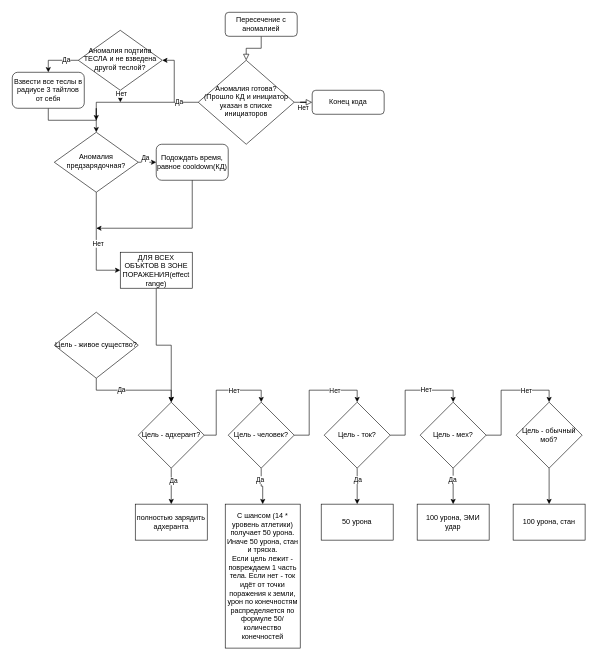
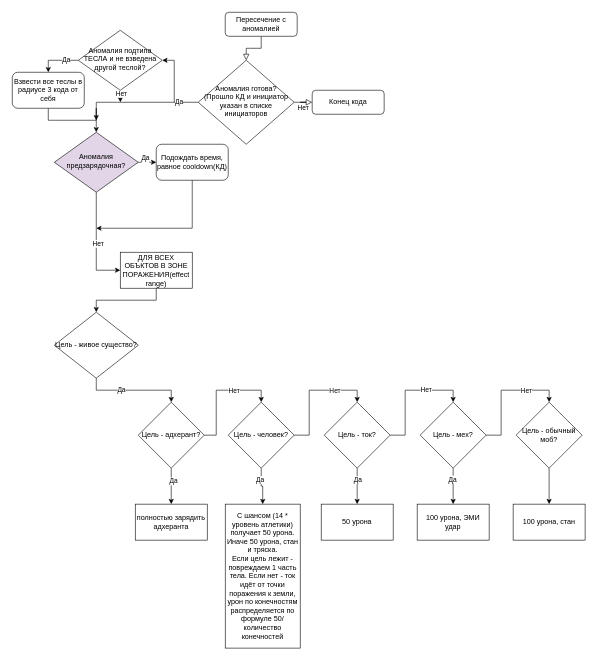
(48, 90) -> (48, 90)
(96, 162) -> (96, 162)
(161, 345) -> (96, 302)
